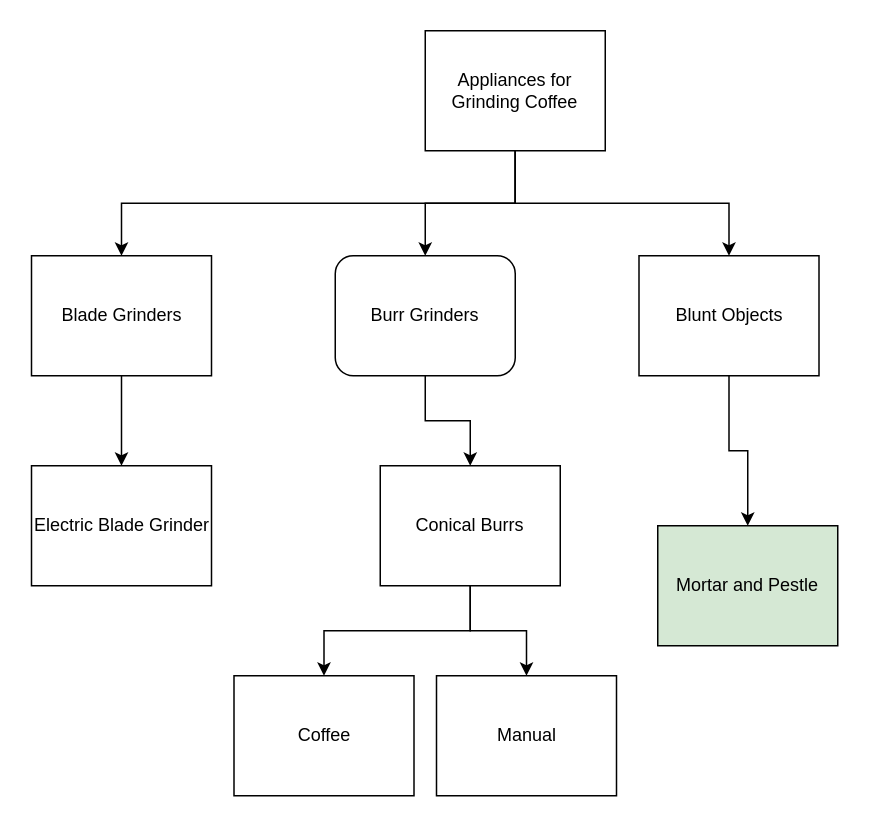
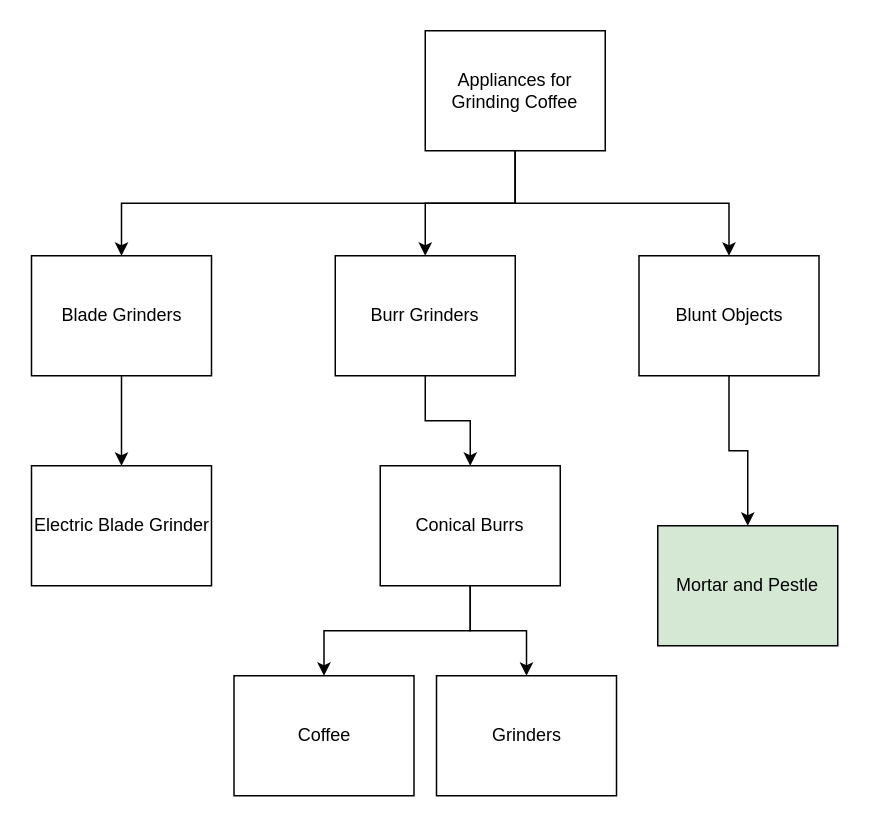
(425, 316) -> (425, 316)
(527, 736) -> (527, 736)
